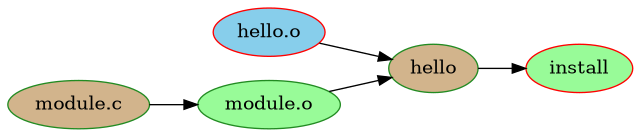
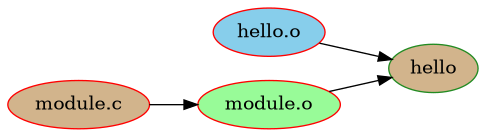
(579, 68) -> none
(79, 105) -> (79, 105)
(269, 105) -> (269, 105)
